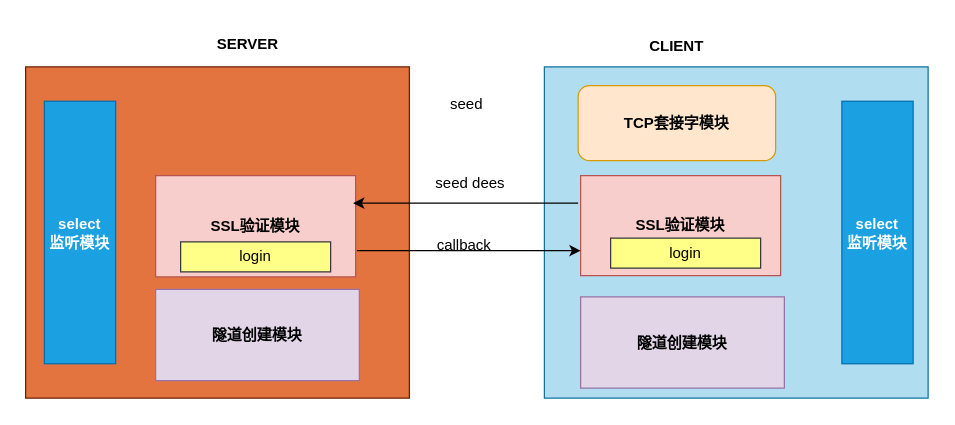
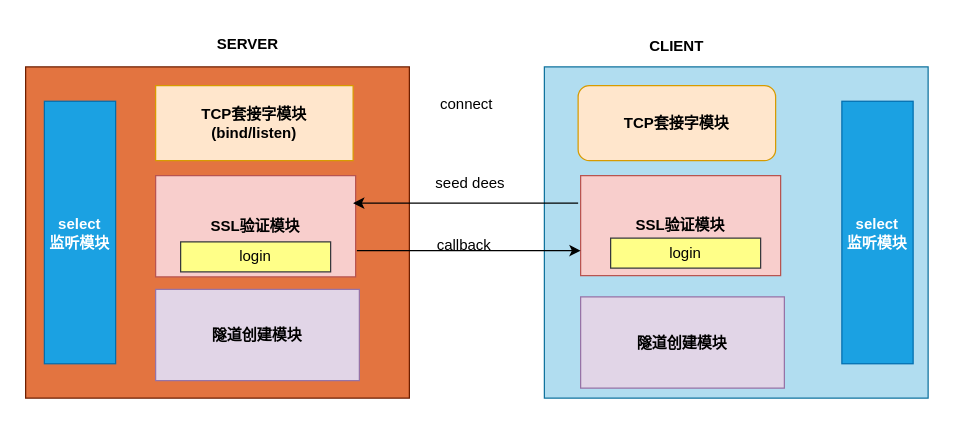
(467, 104) -> (467, 104)
none -> (254, 123)
